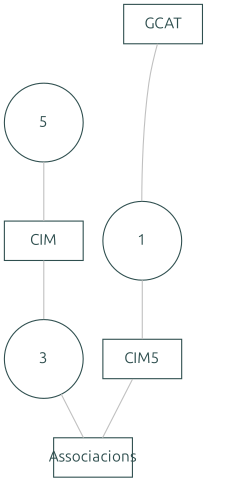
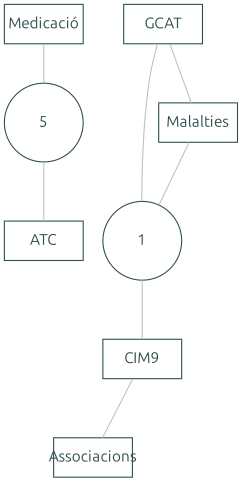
none -> (44, 24)
none -> (198, 123)
(44, 241) -> (44, 241)
(44, 359) -> none
(142, 359) -> (142, 359)
